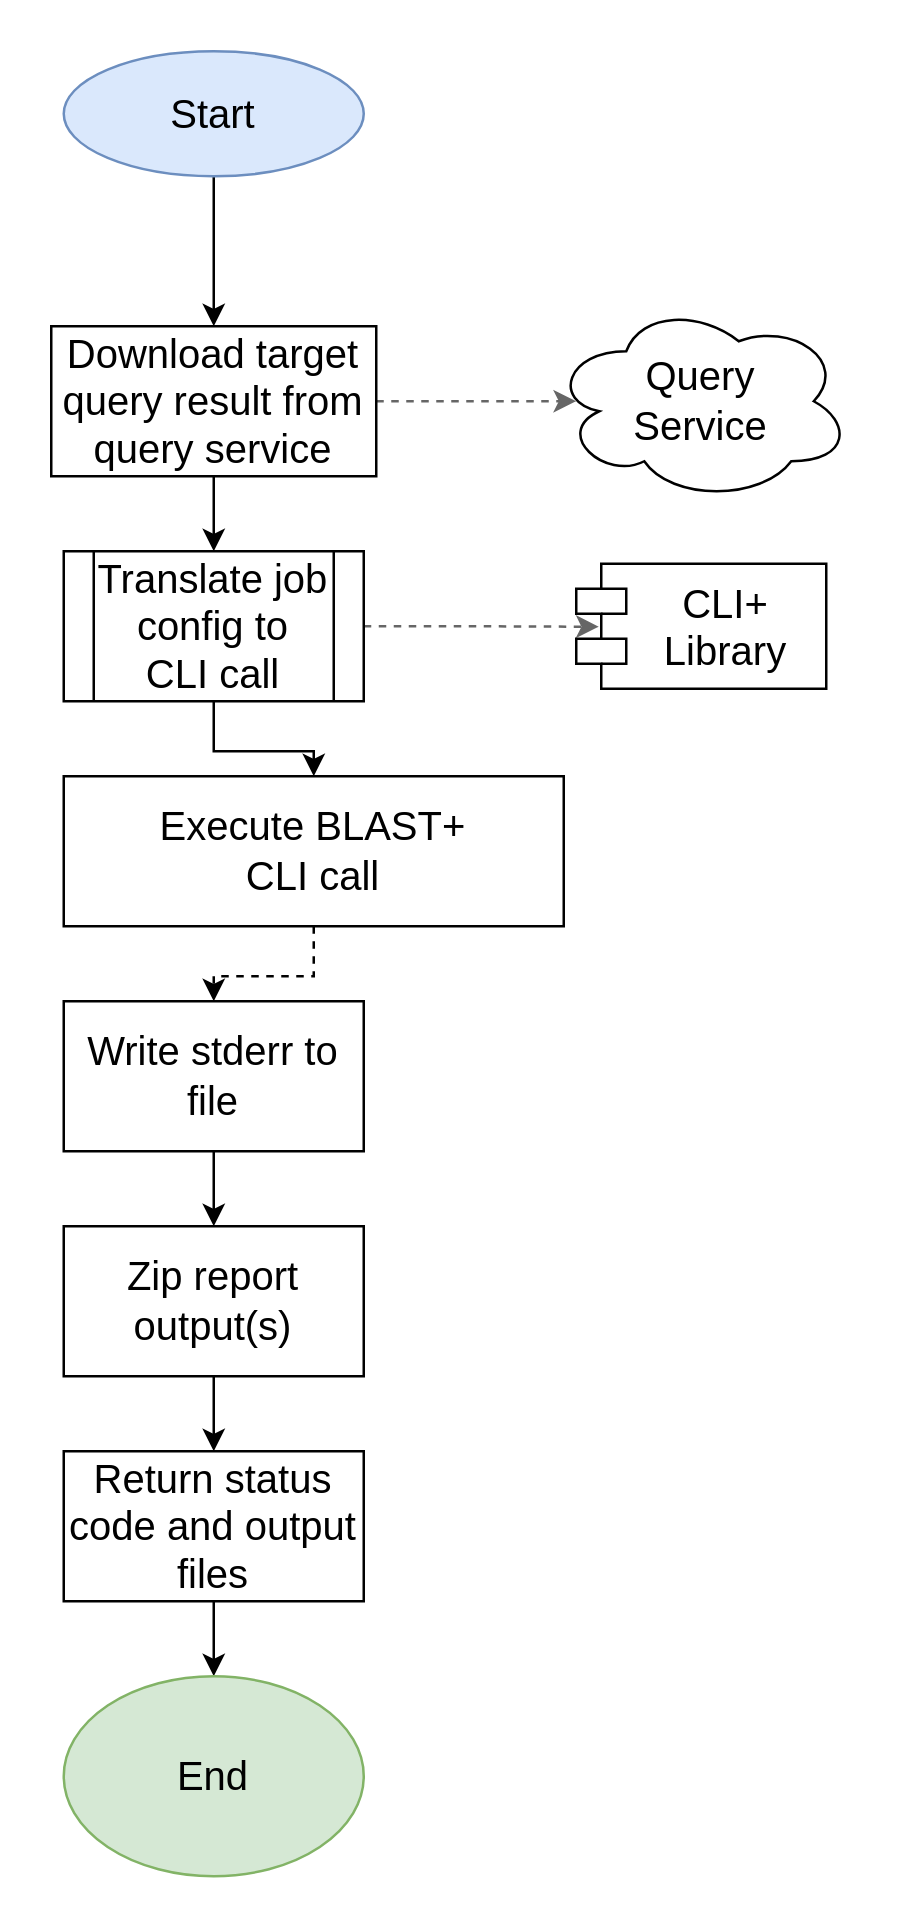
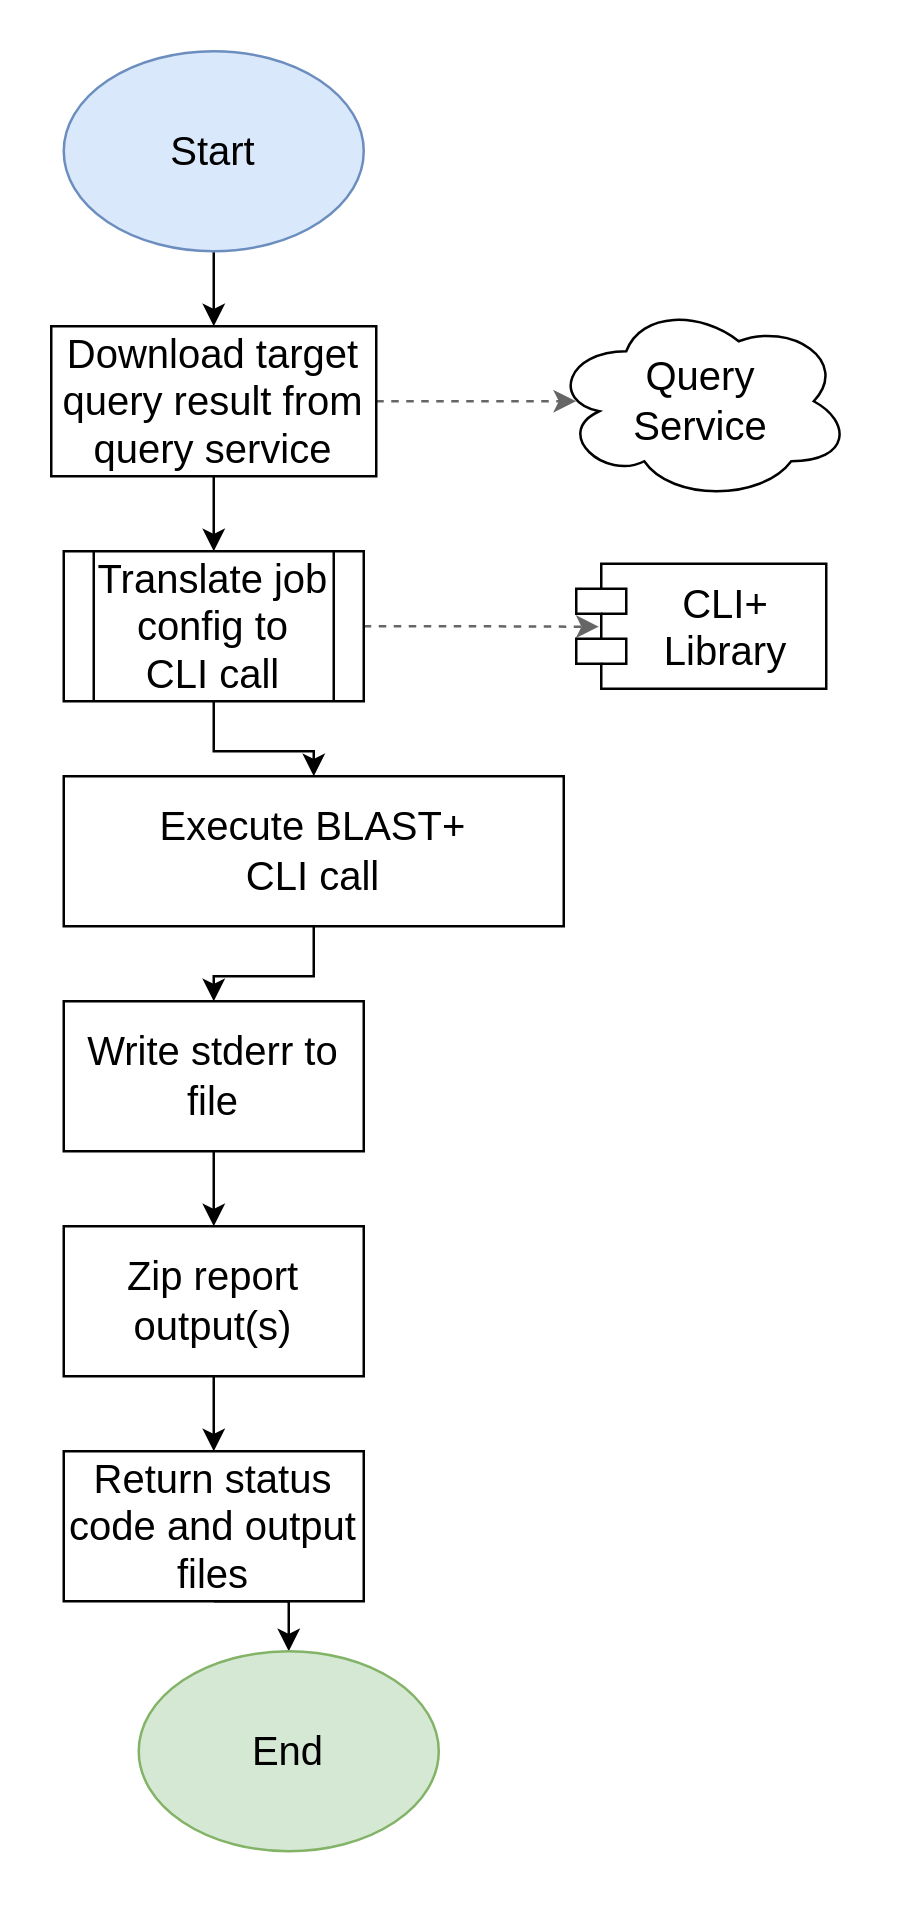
(214, 114) -> (214, 151)
(287, 976) -> (287, 976)
(214, 1776) -> (289, 1751)
